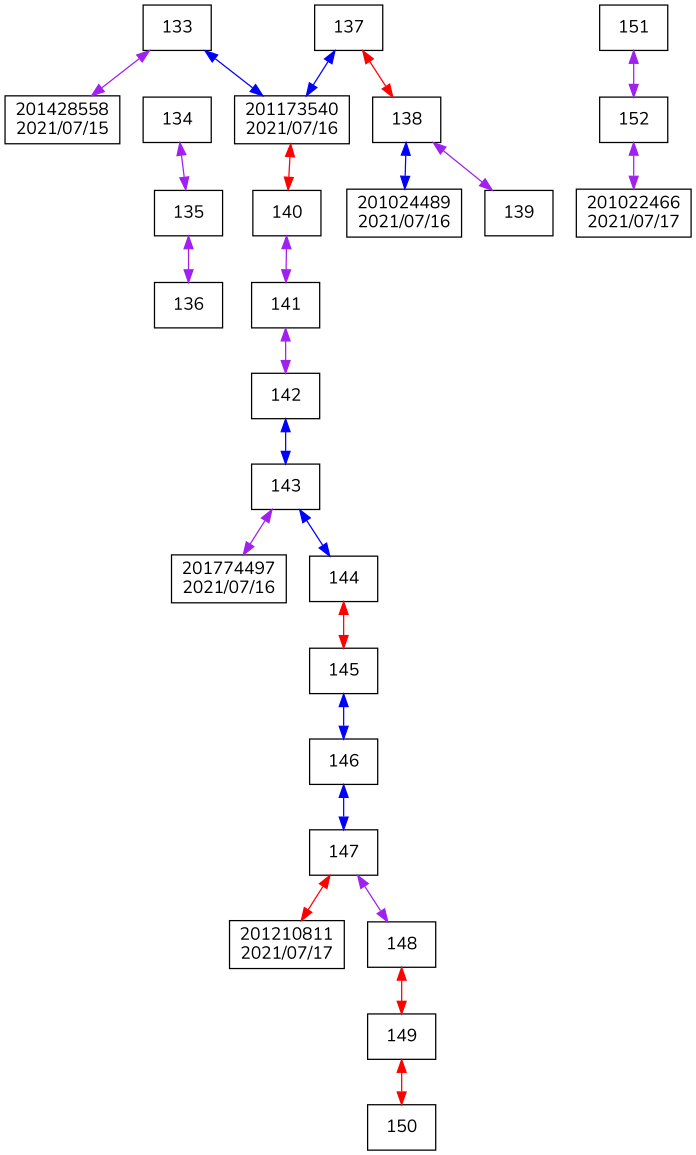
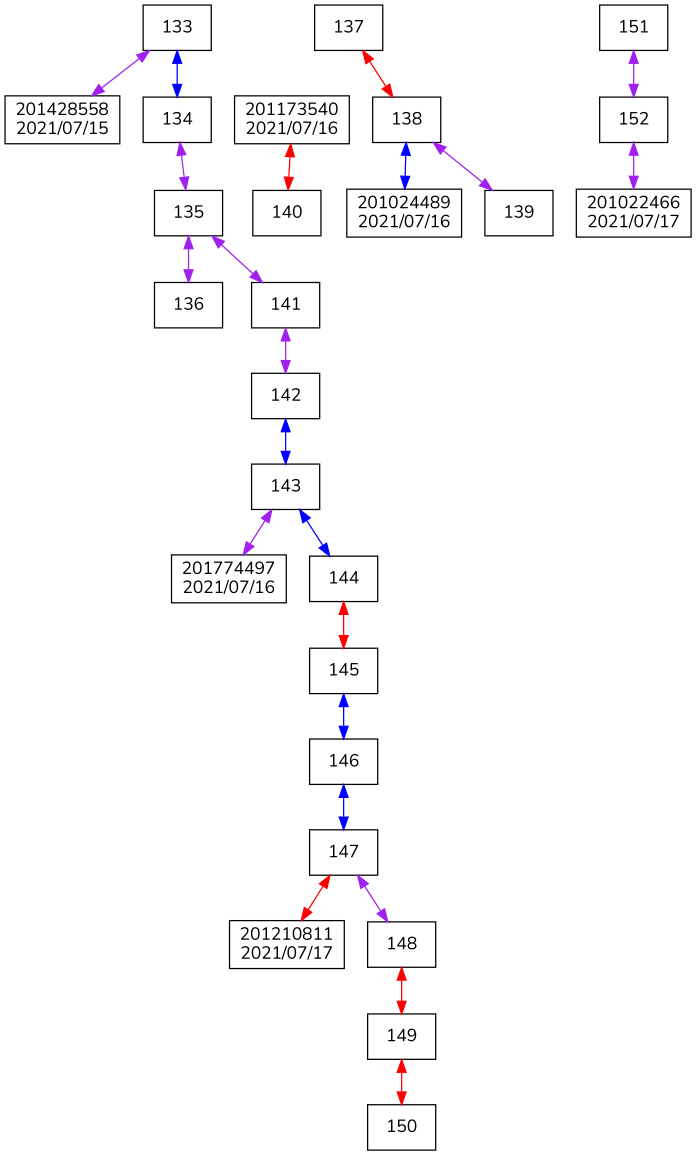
(234, 73) -> (177, 74)
(321, 73) -> none
(286, 259) -> (237, 259)
